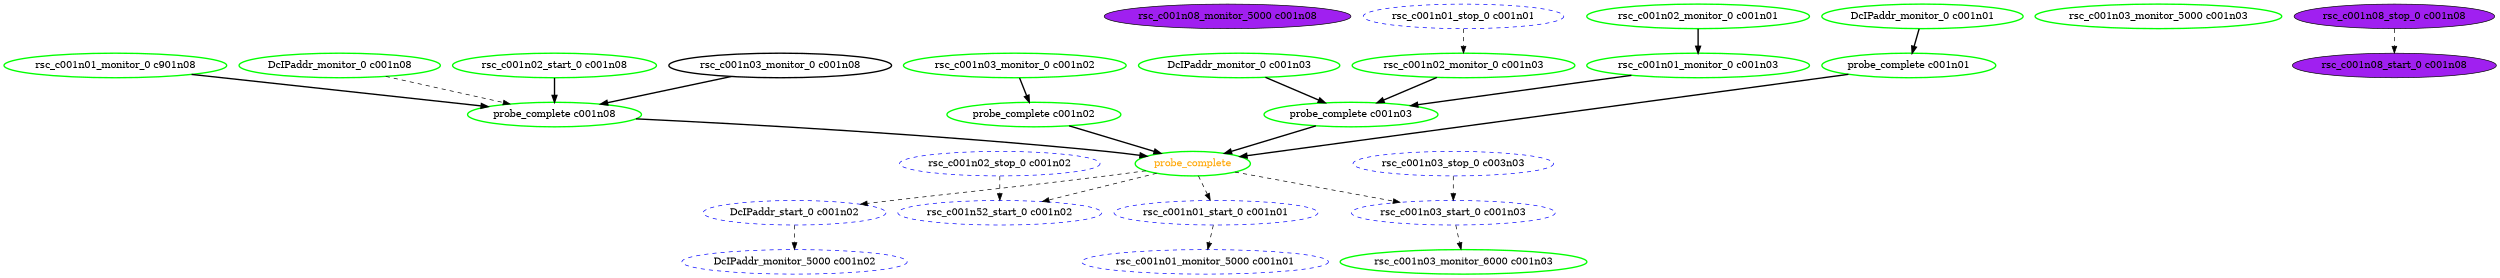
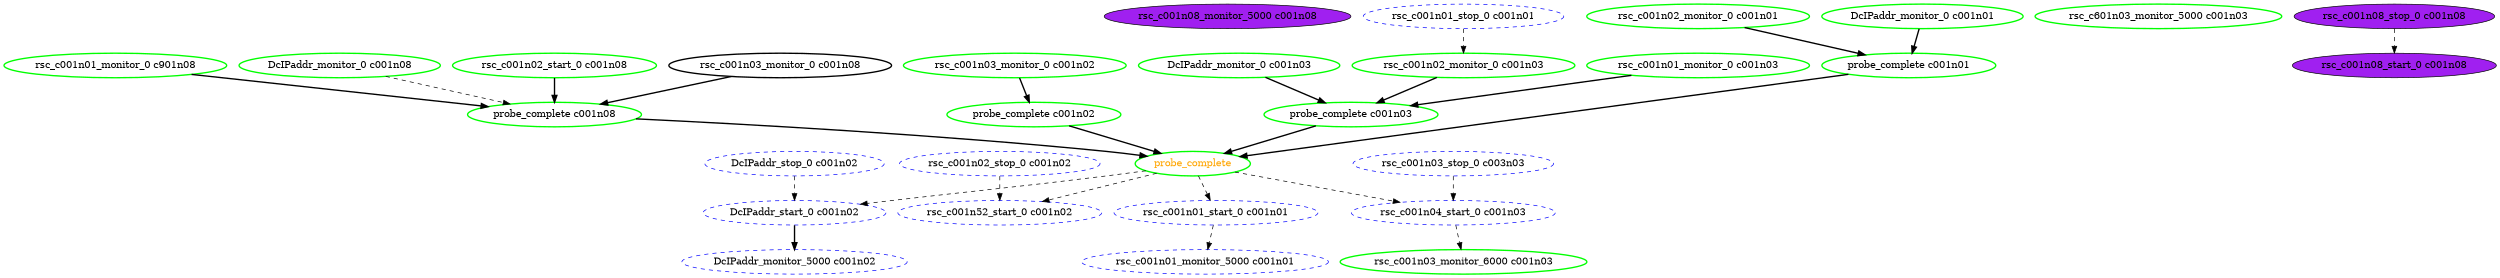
(2158, 16) -> (2158, 16)
(1698, 38) -> (1801, 40)
none -> (795, 164)
(1453, 213) -> (1453, 213)
(795, 234) -> (795, 234)
